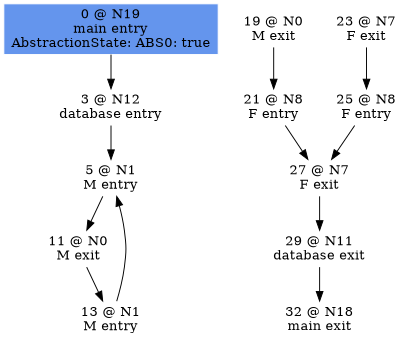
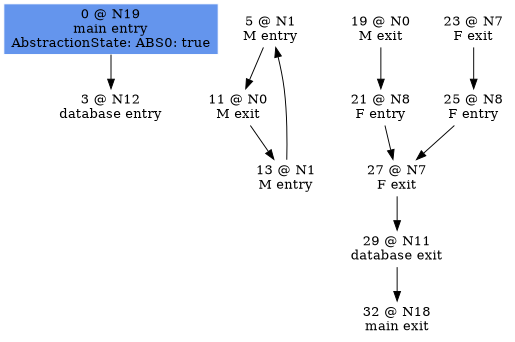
(111, 138) -> none
